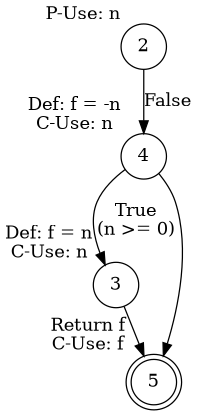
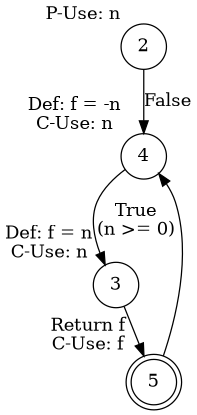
(182, 257) -> (182, 270)
